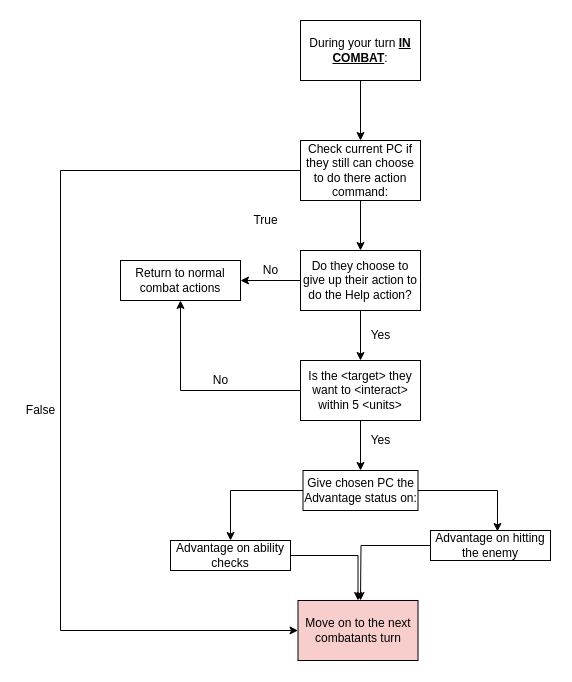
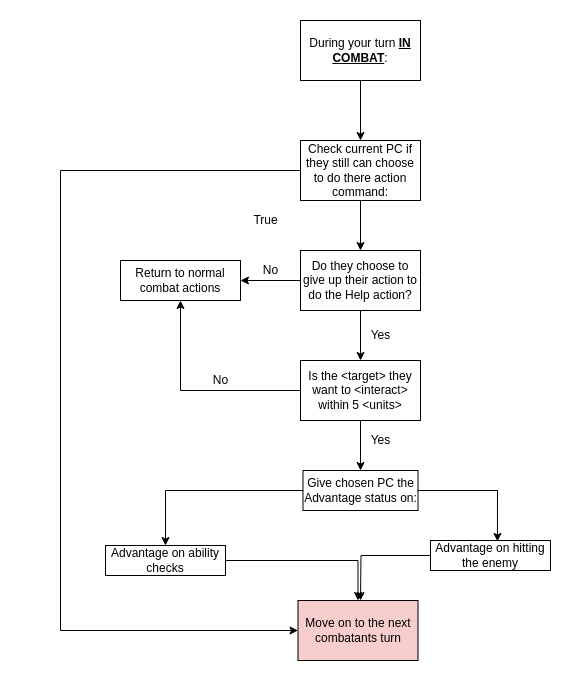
(41, 411) -> none
(491, 546) -> (491, 556)
(231, 556) -> (166, 561)
